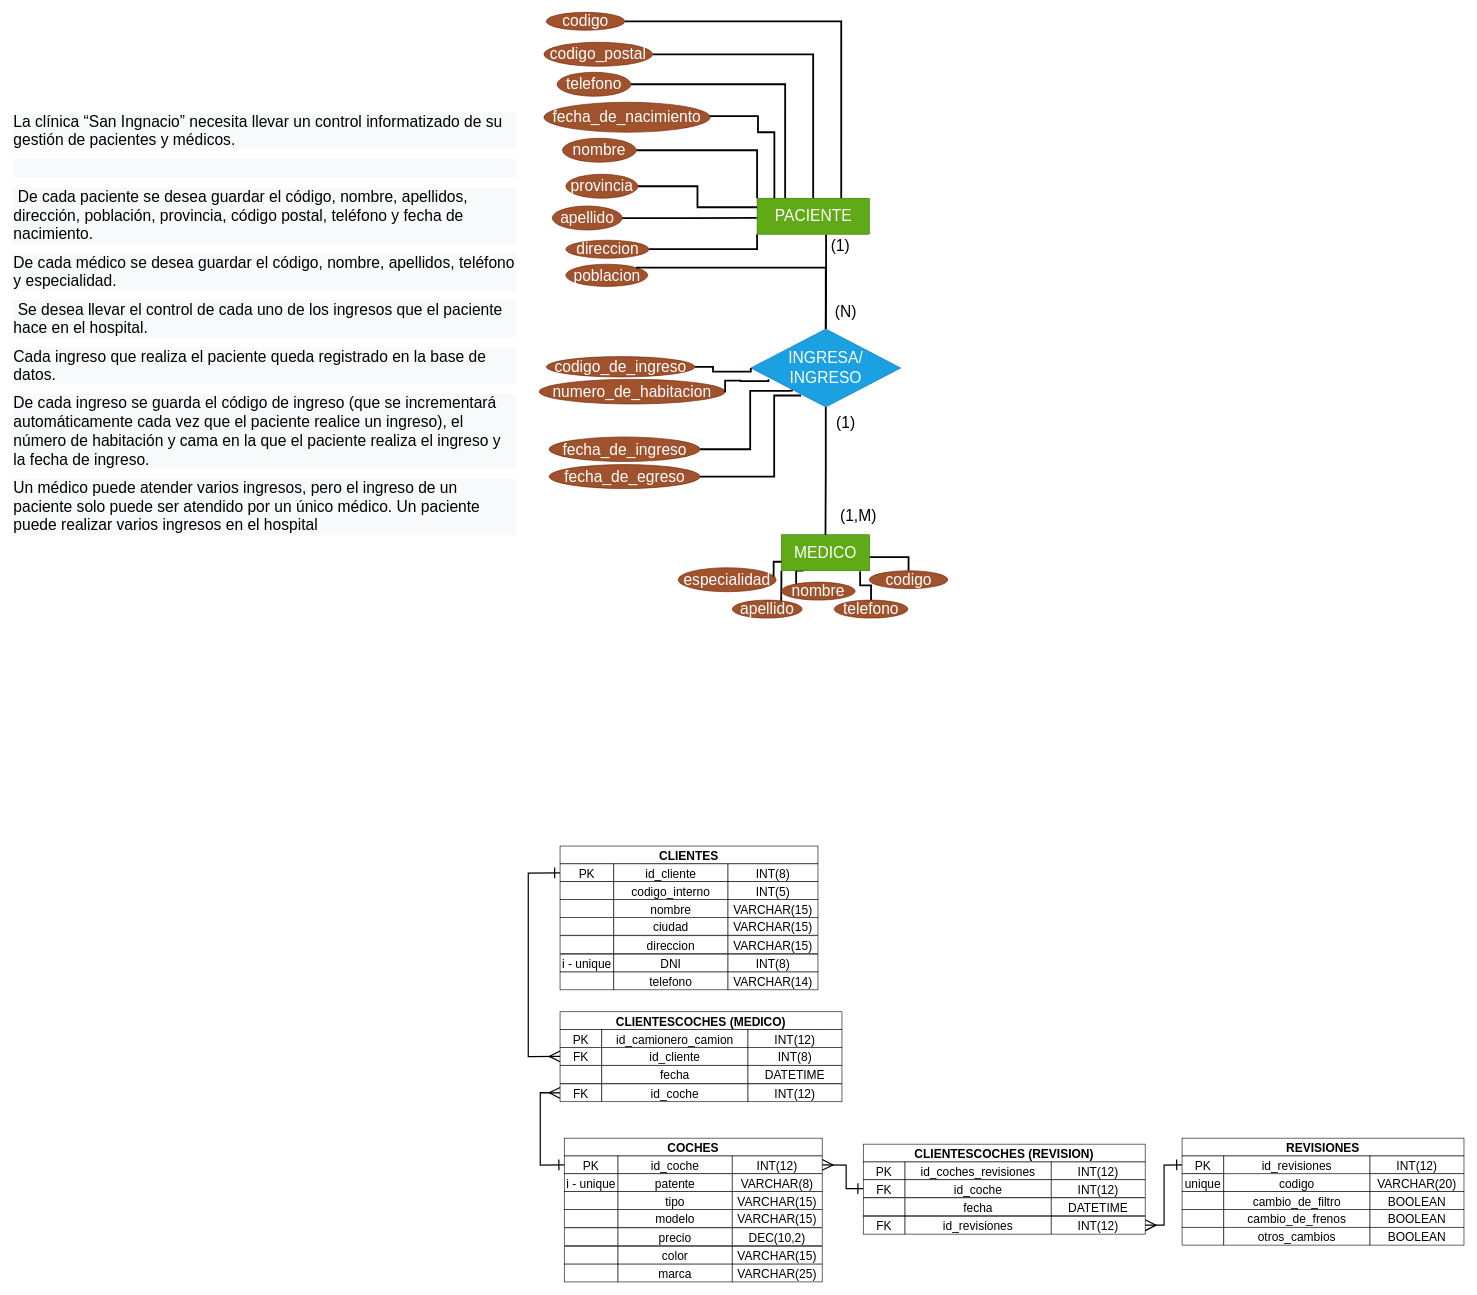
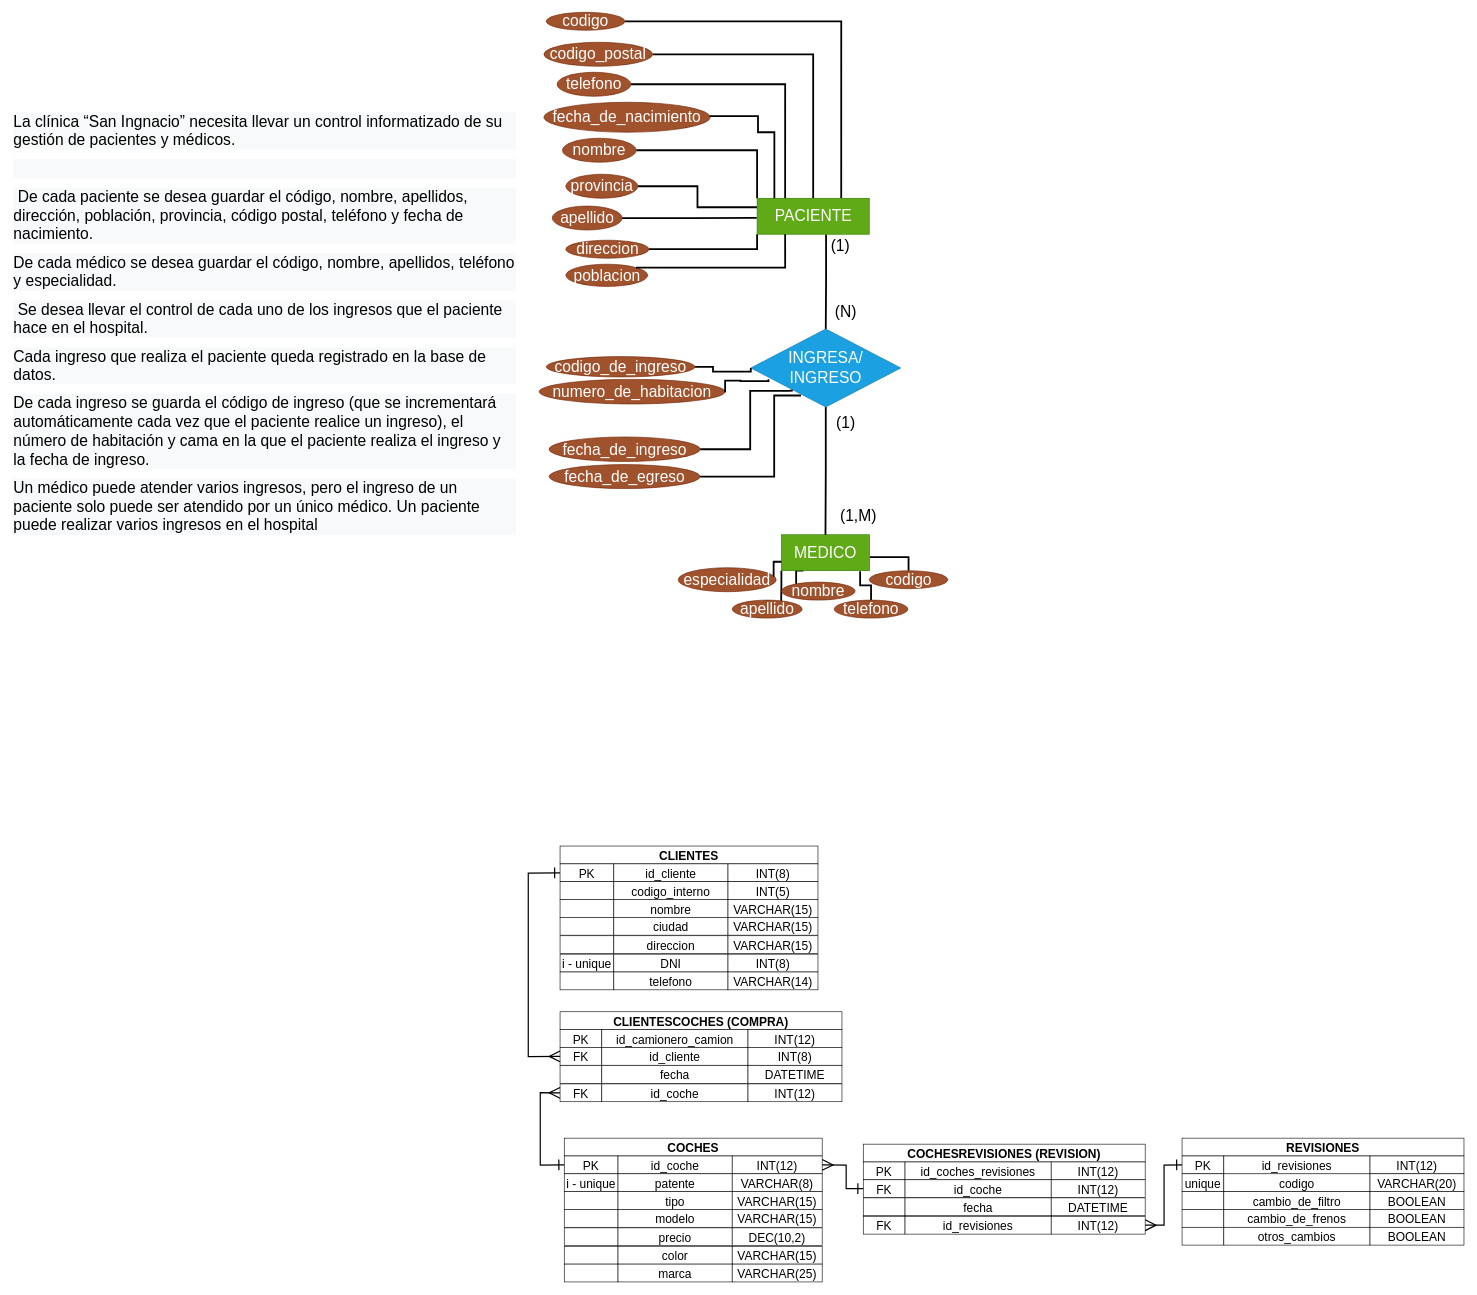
(803, 268) -> (785, 252)
(701, 1022) -> (701, 1022)
(1004, 1155) -> (1004, 1155)
